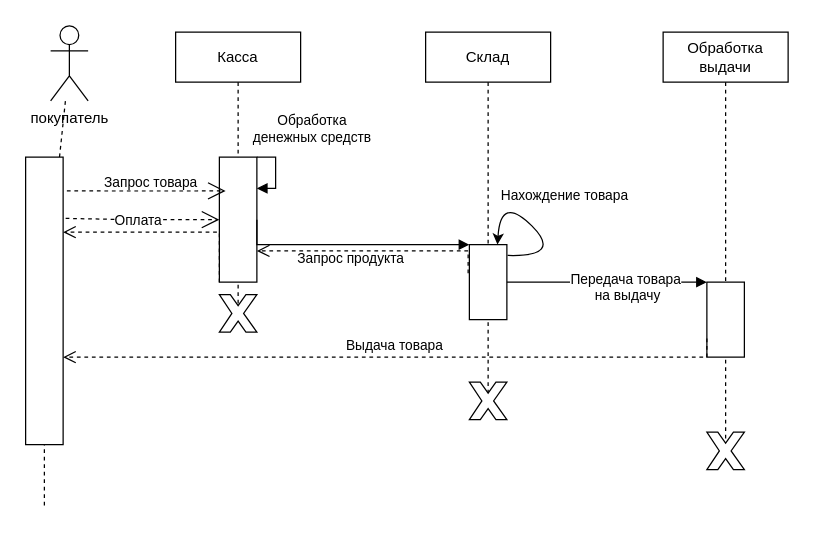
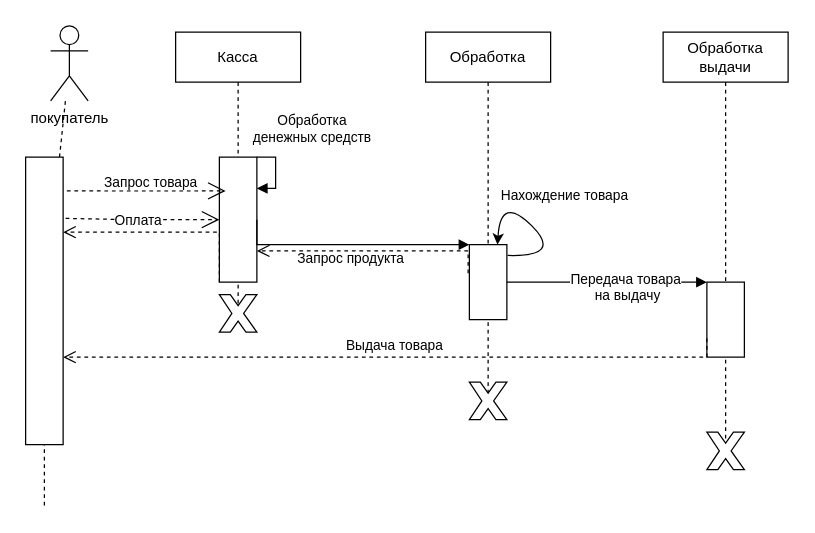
(488, 57) -> (488, 57)
